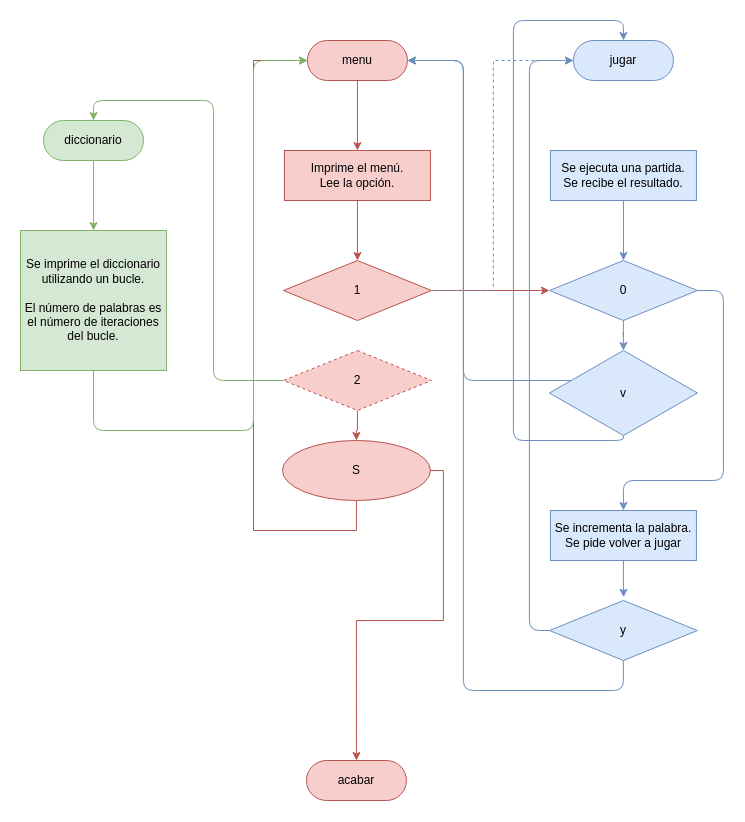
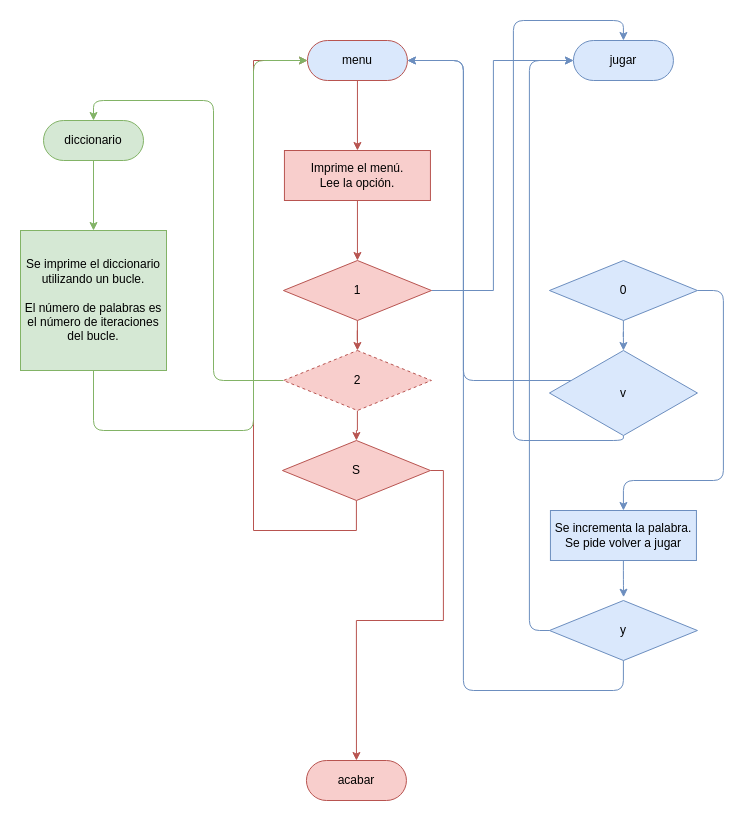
(357, 61) -> (357, 61)
(493, 156) -> (493, 156)
(623, 176) -> none
(623, 227) -> none
(519, 291) -> (357, 340)
(356, 471) -> (356, 471)
